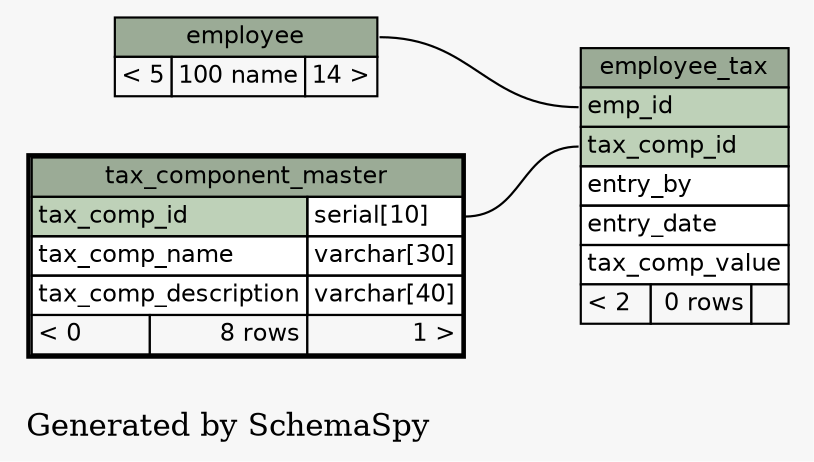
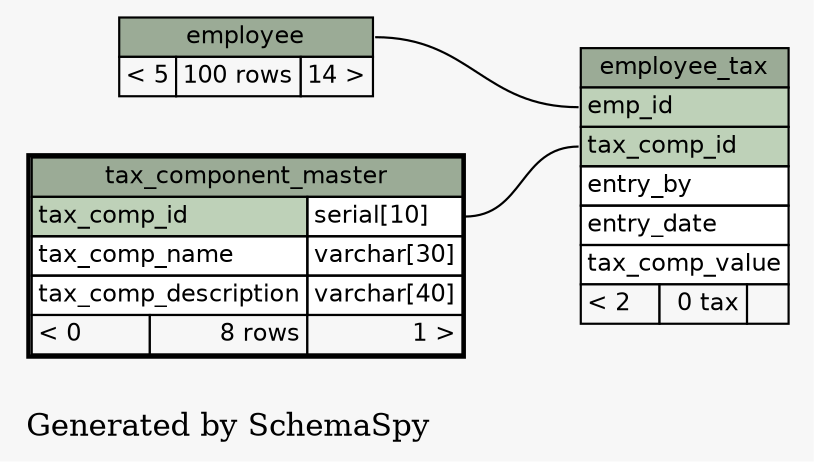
(238, 75) -> (238, 75)
(704, 303) -> (709, 303)
